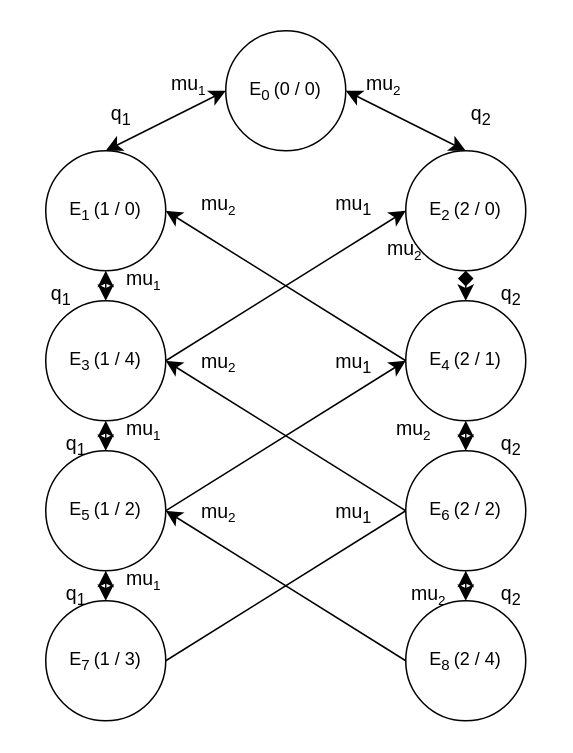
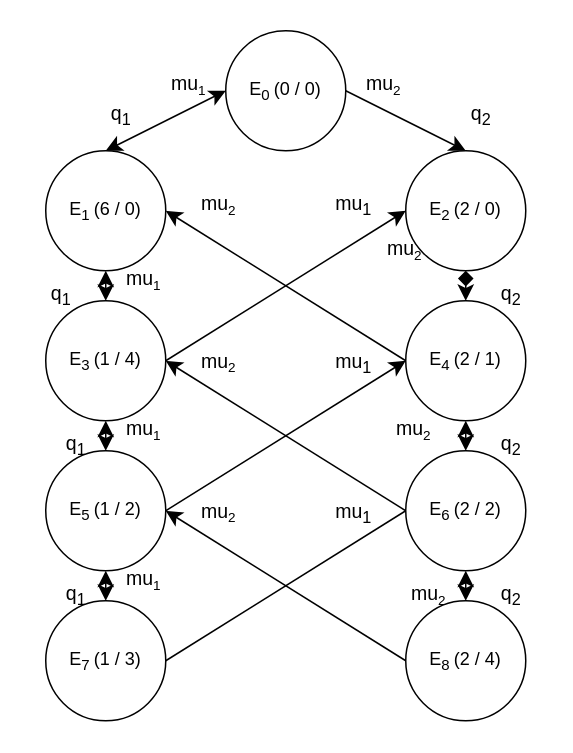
(358, 97) -> (352, 94)
(106, 211) -> (106, 211)
